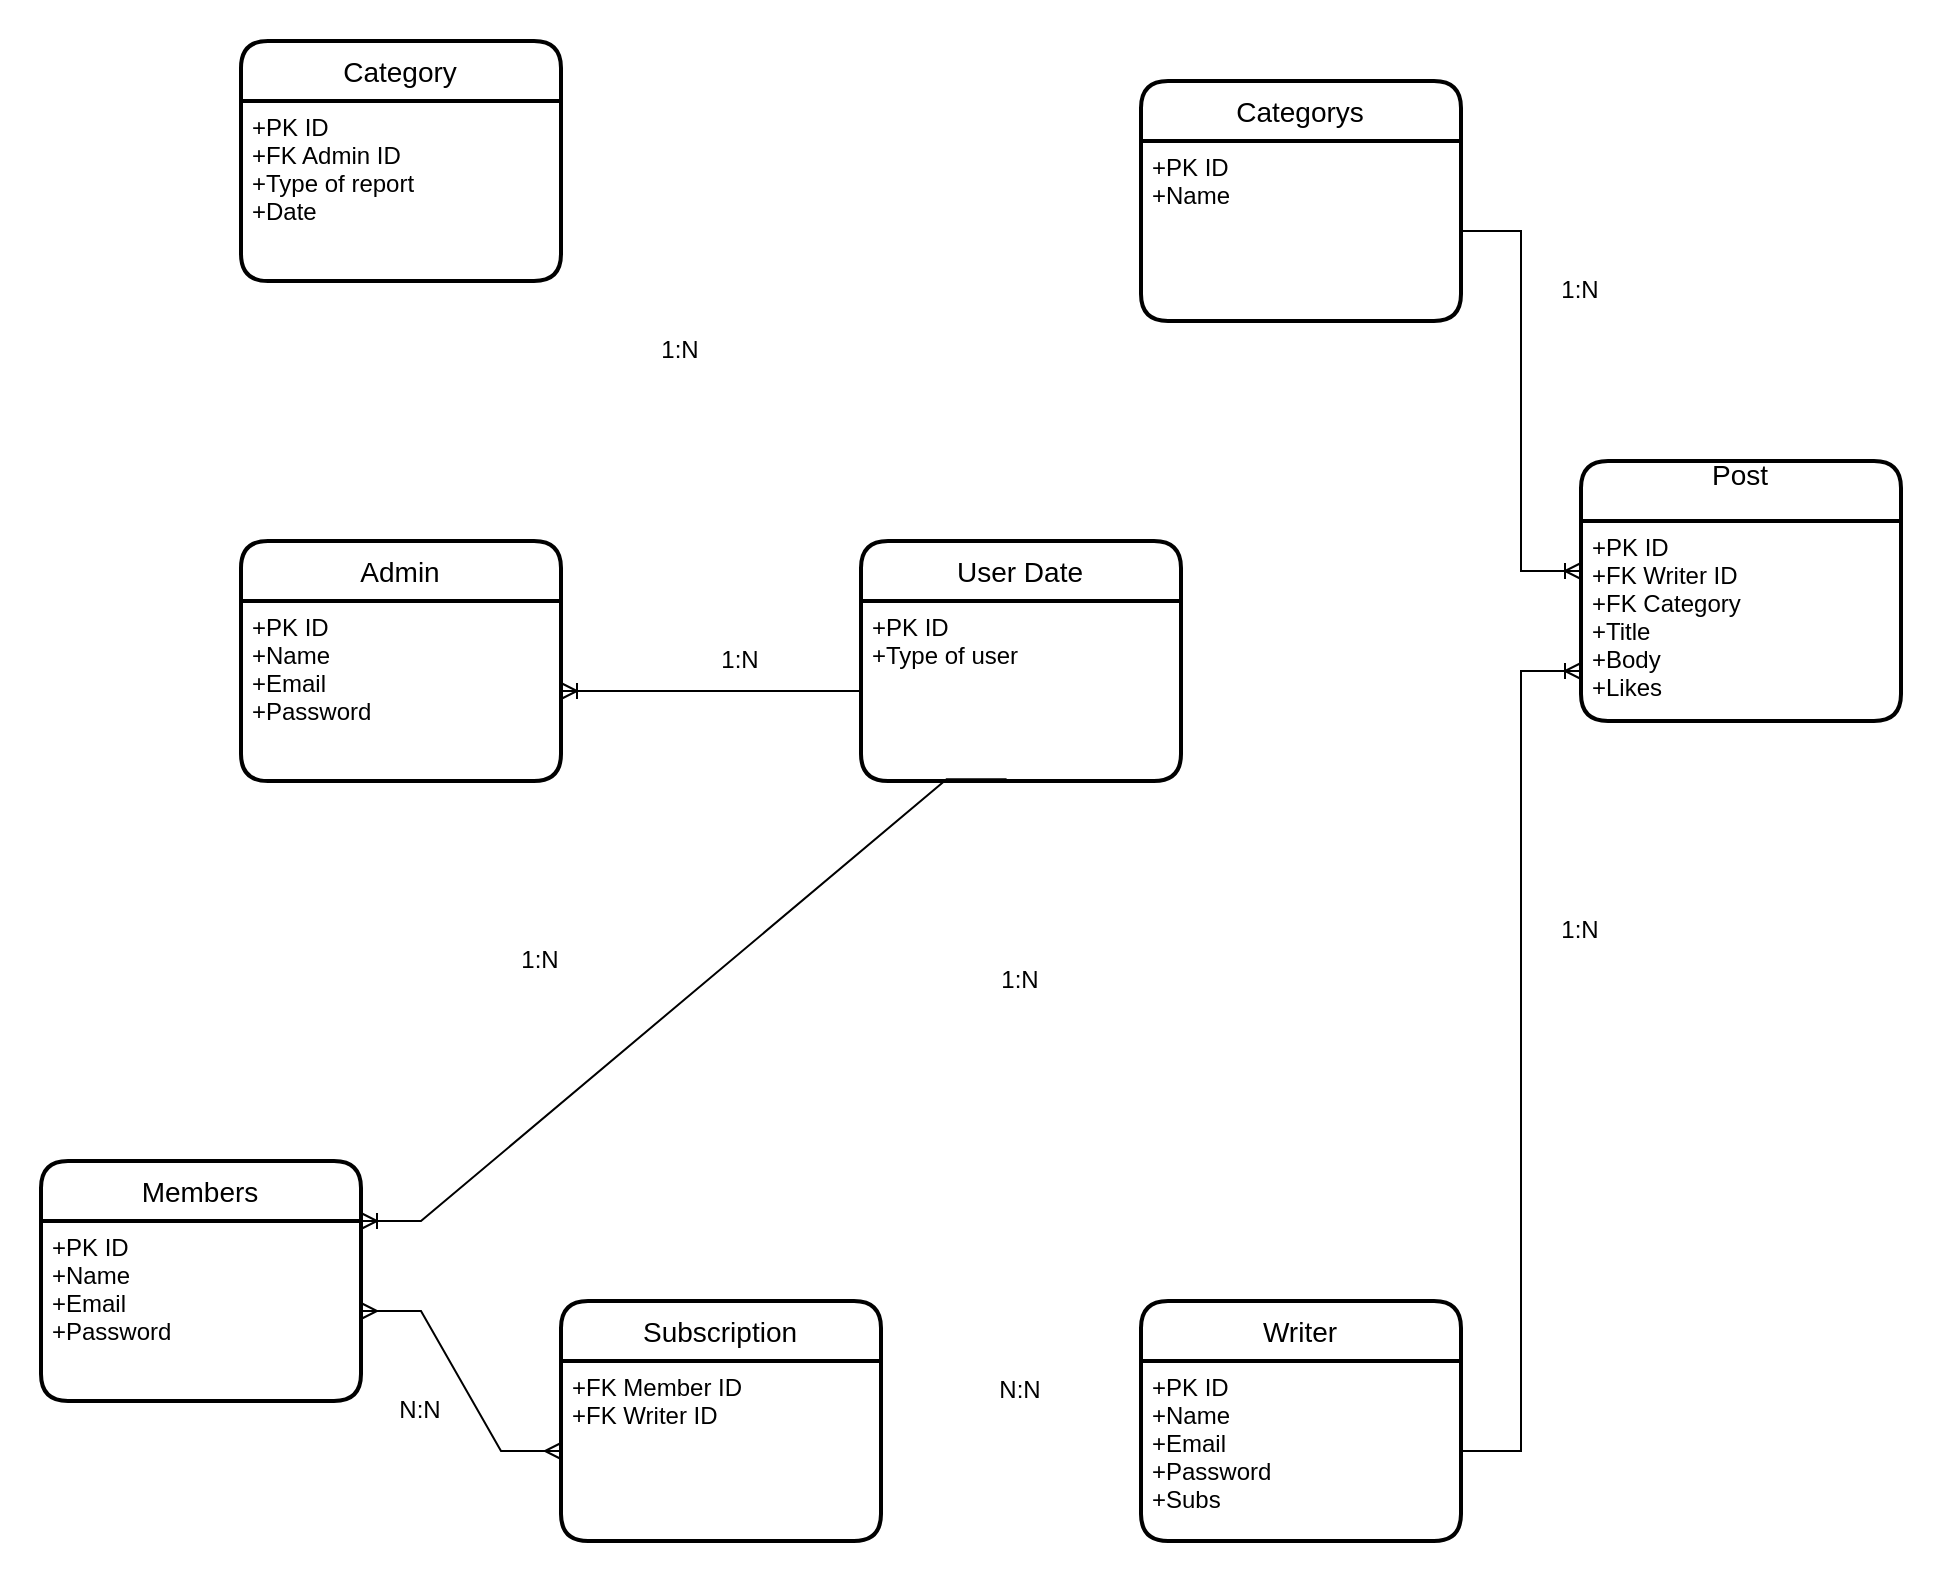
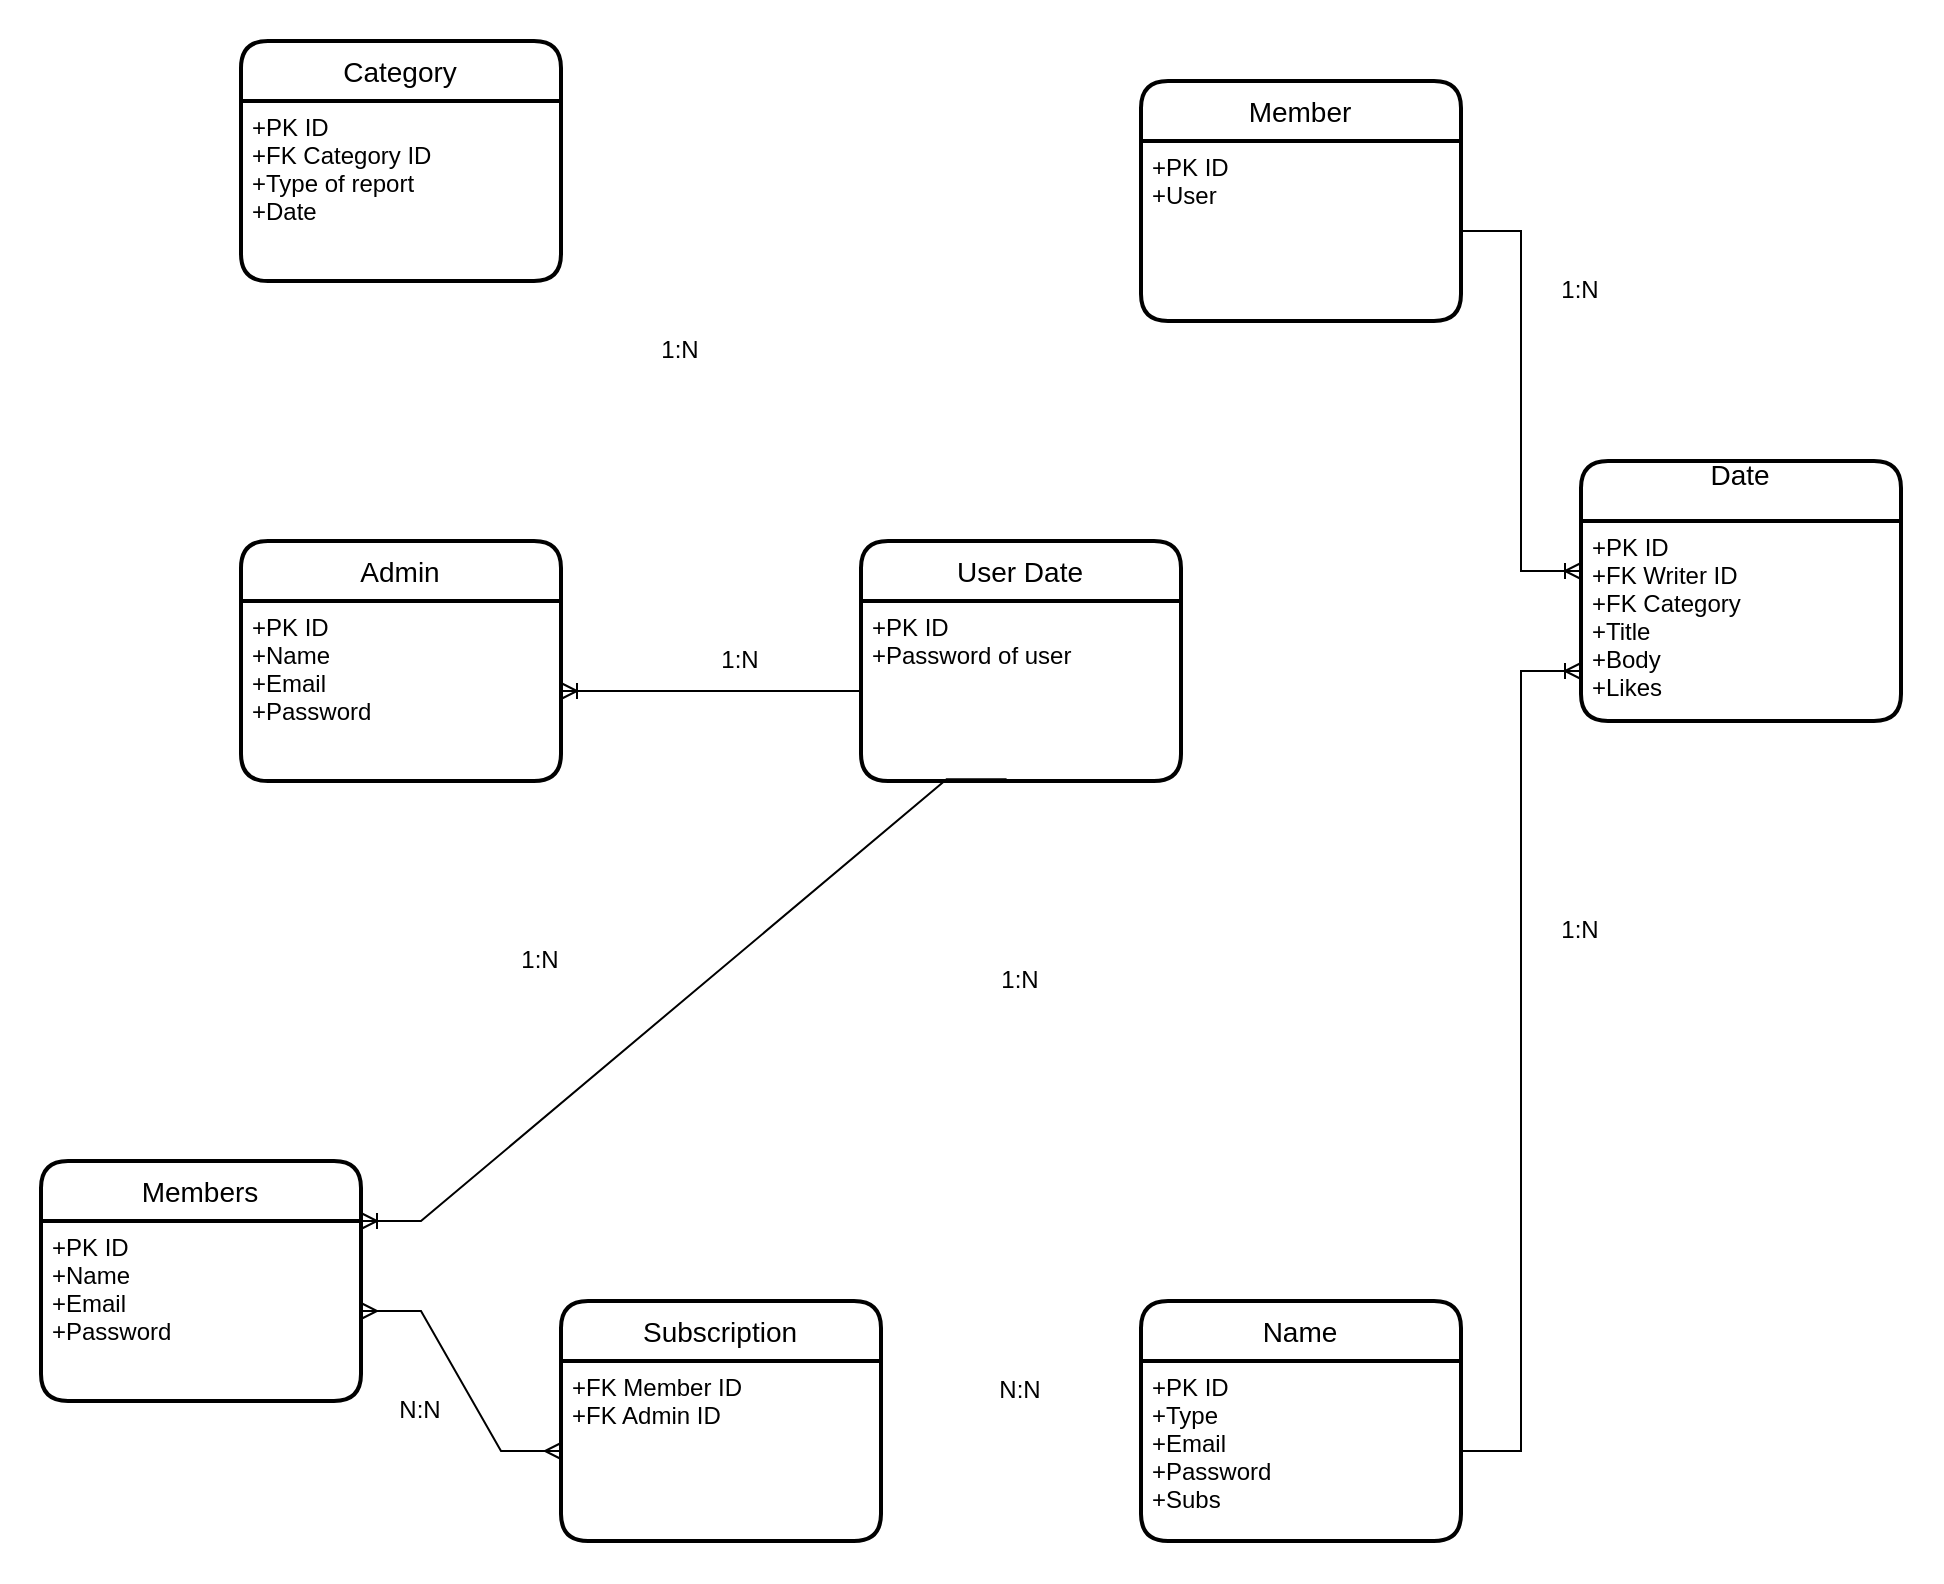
(1300, 113) -> (1300, 113)
(289, 128) -> (289, 128)
(1189, 168) -> (1189, 168)
(1740, 476) -> (1740, 476)
(909, 628) -> (909, 628)
(1300, 1333) -> (1300, 1333)
(653, 1388) -> (653, 1388)
(1189, 1388) -> (1189, 1388)
